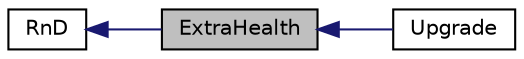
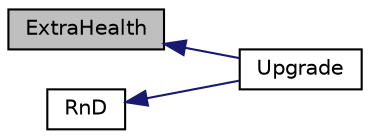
(135, 29) -> (193, 89)
